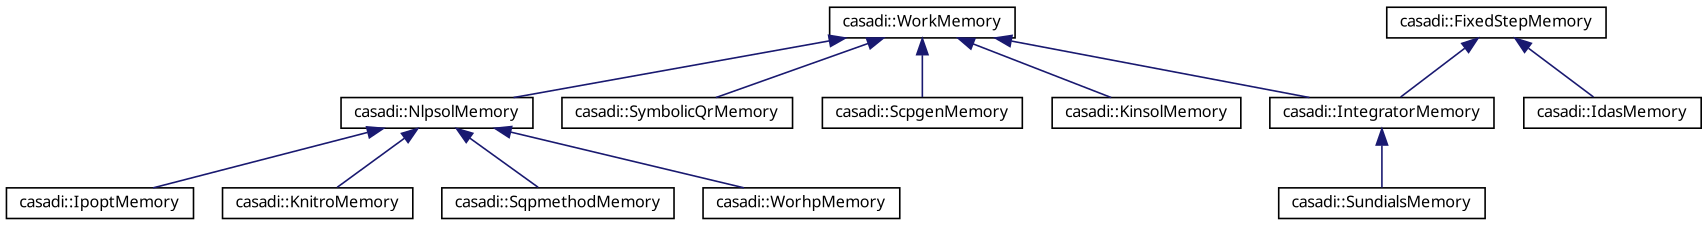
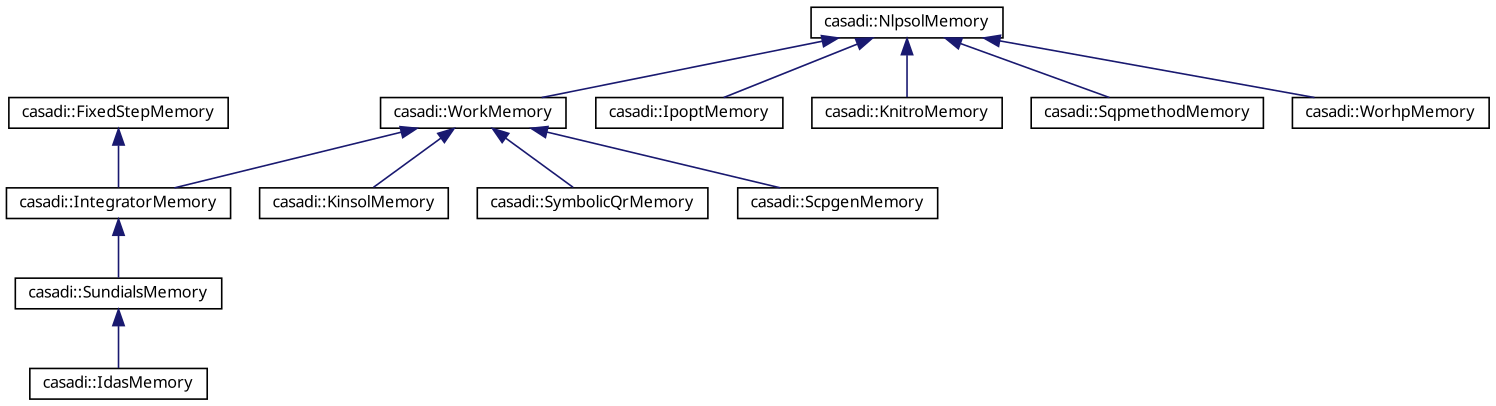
(671, 69) -> (682, 69)
(1561, 73) -> (119, 347)
